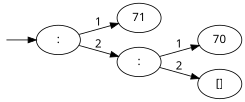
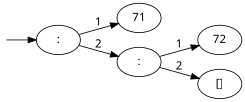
(220, 40) -> (220, 40)
